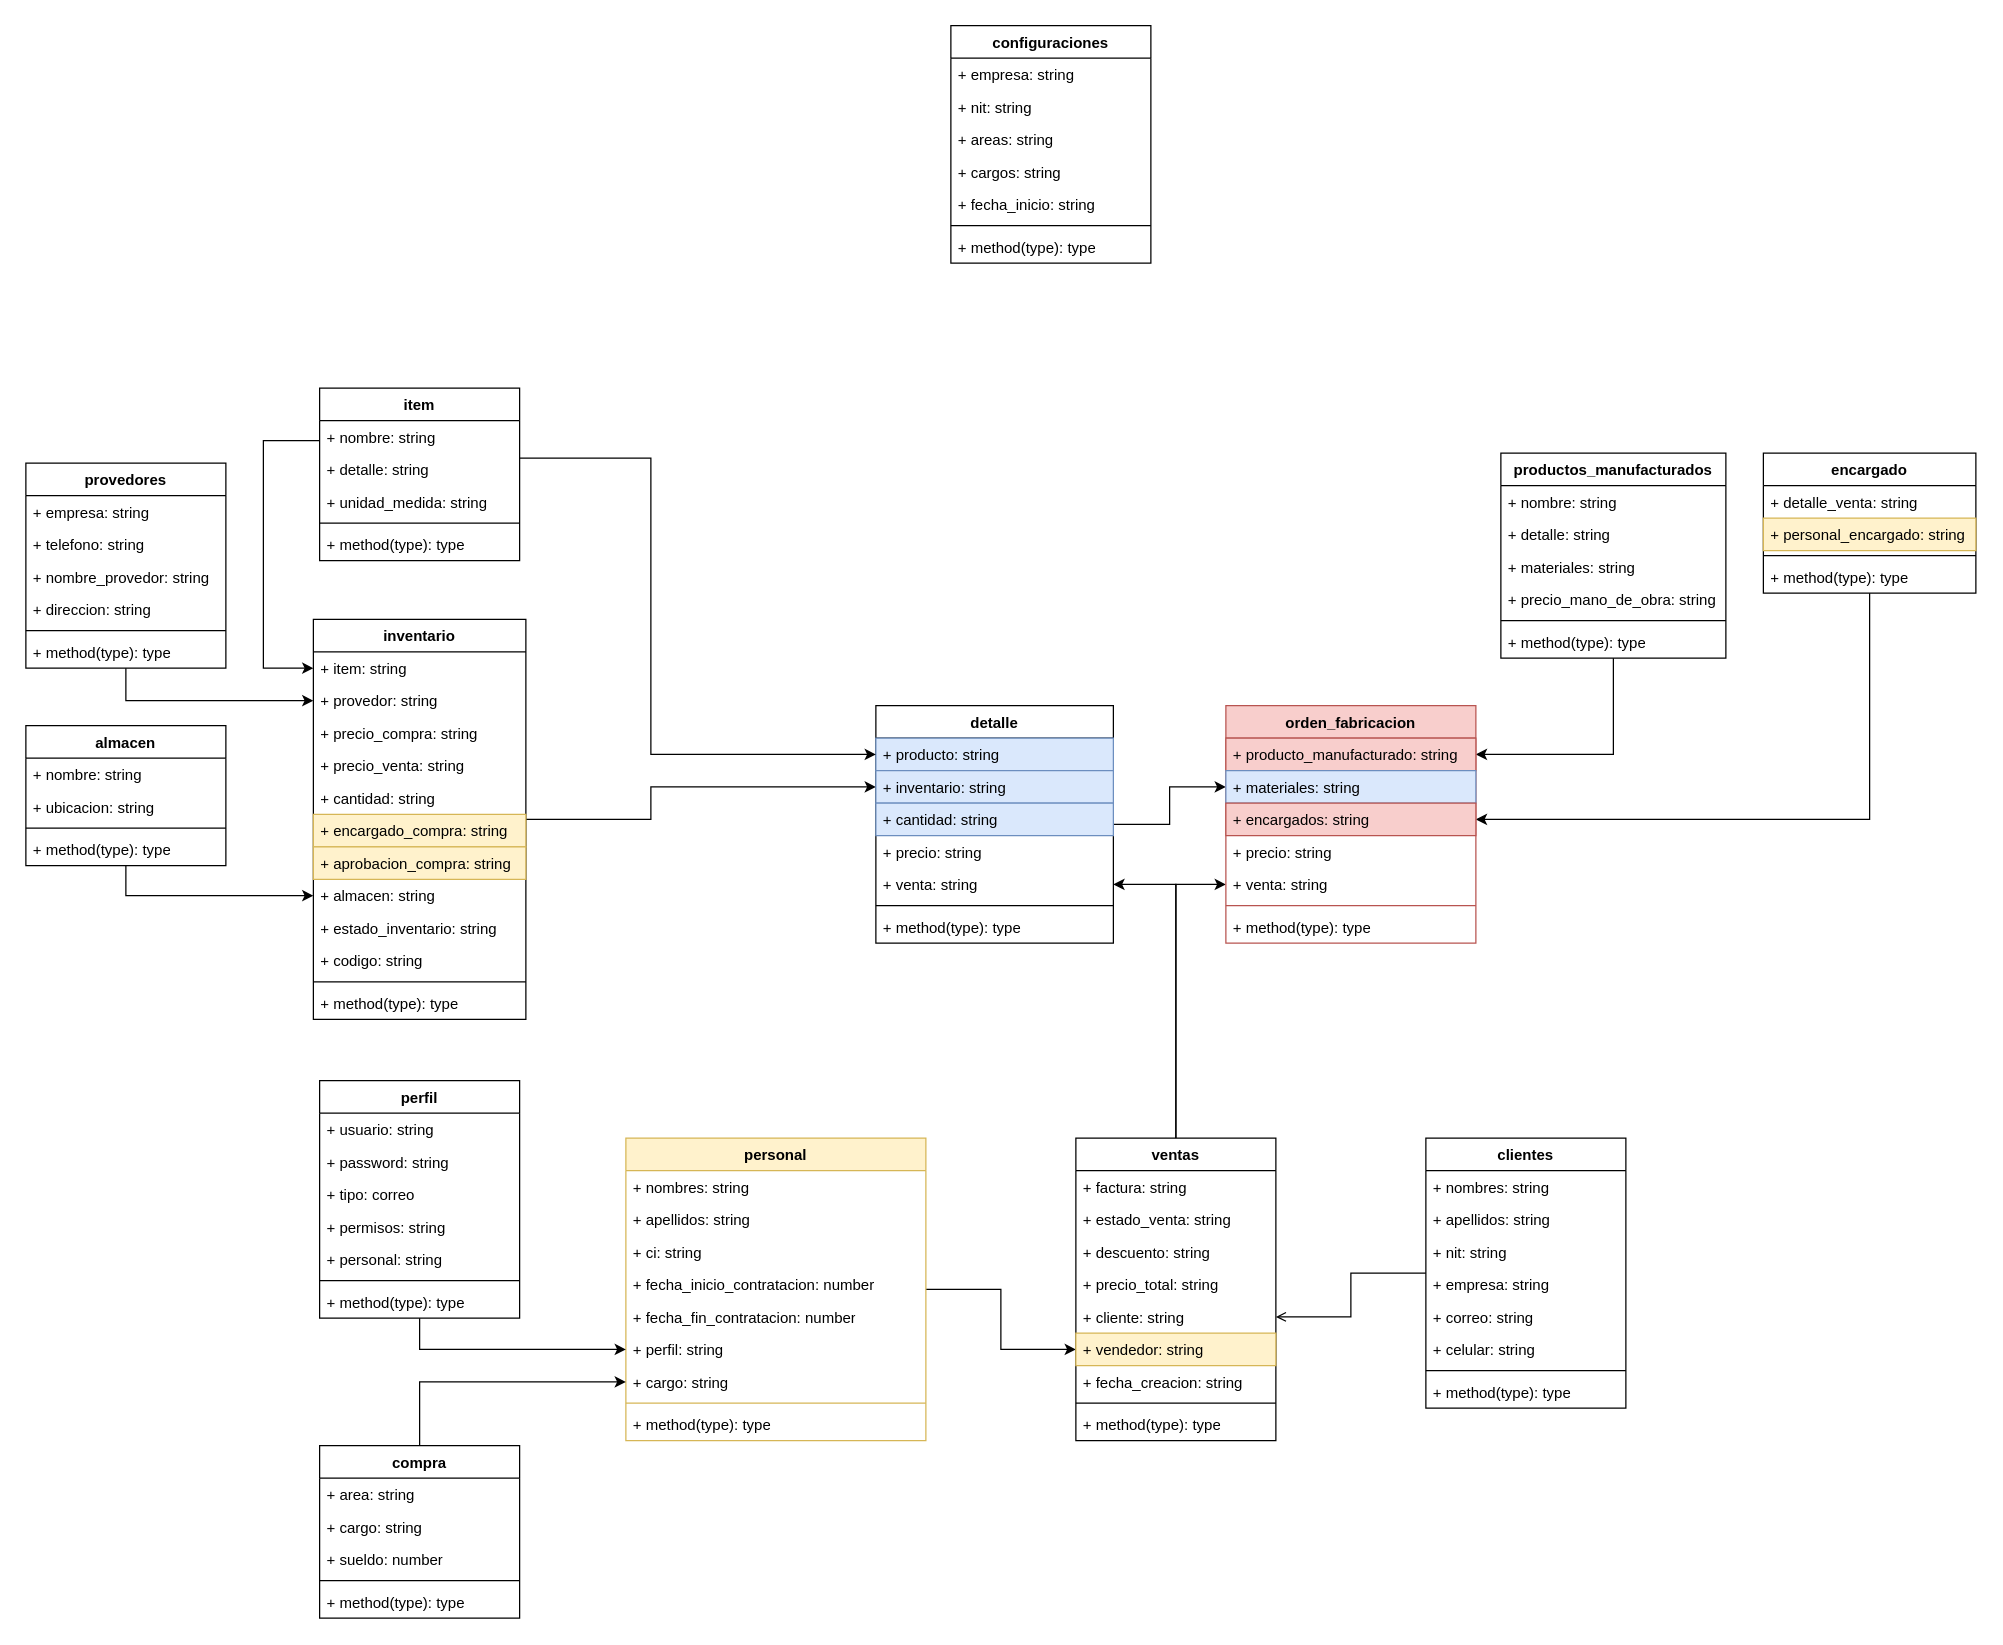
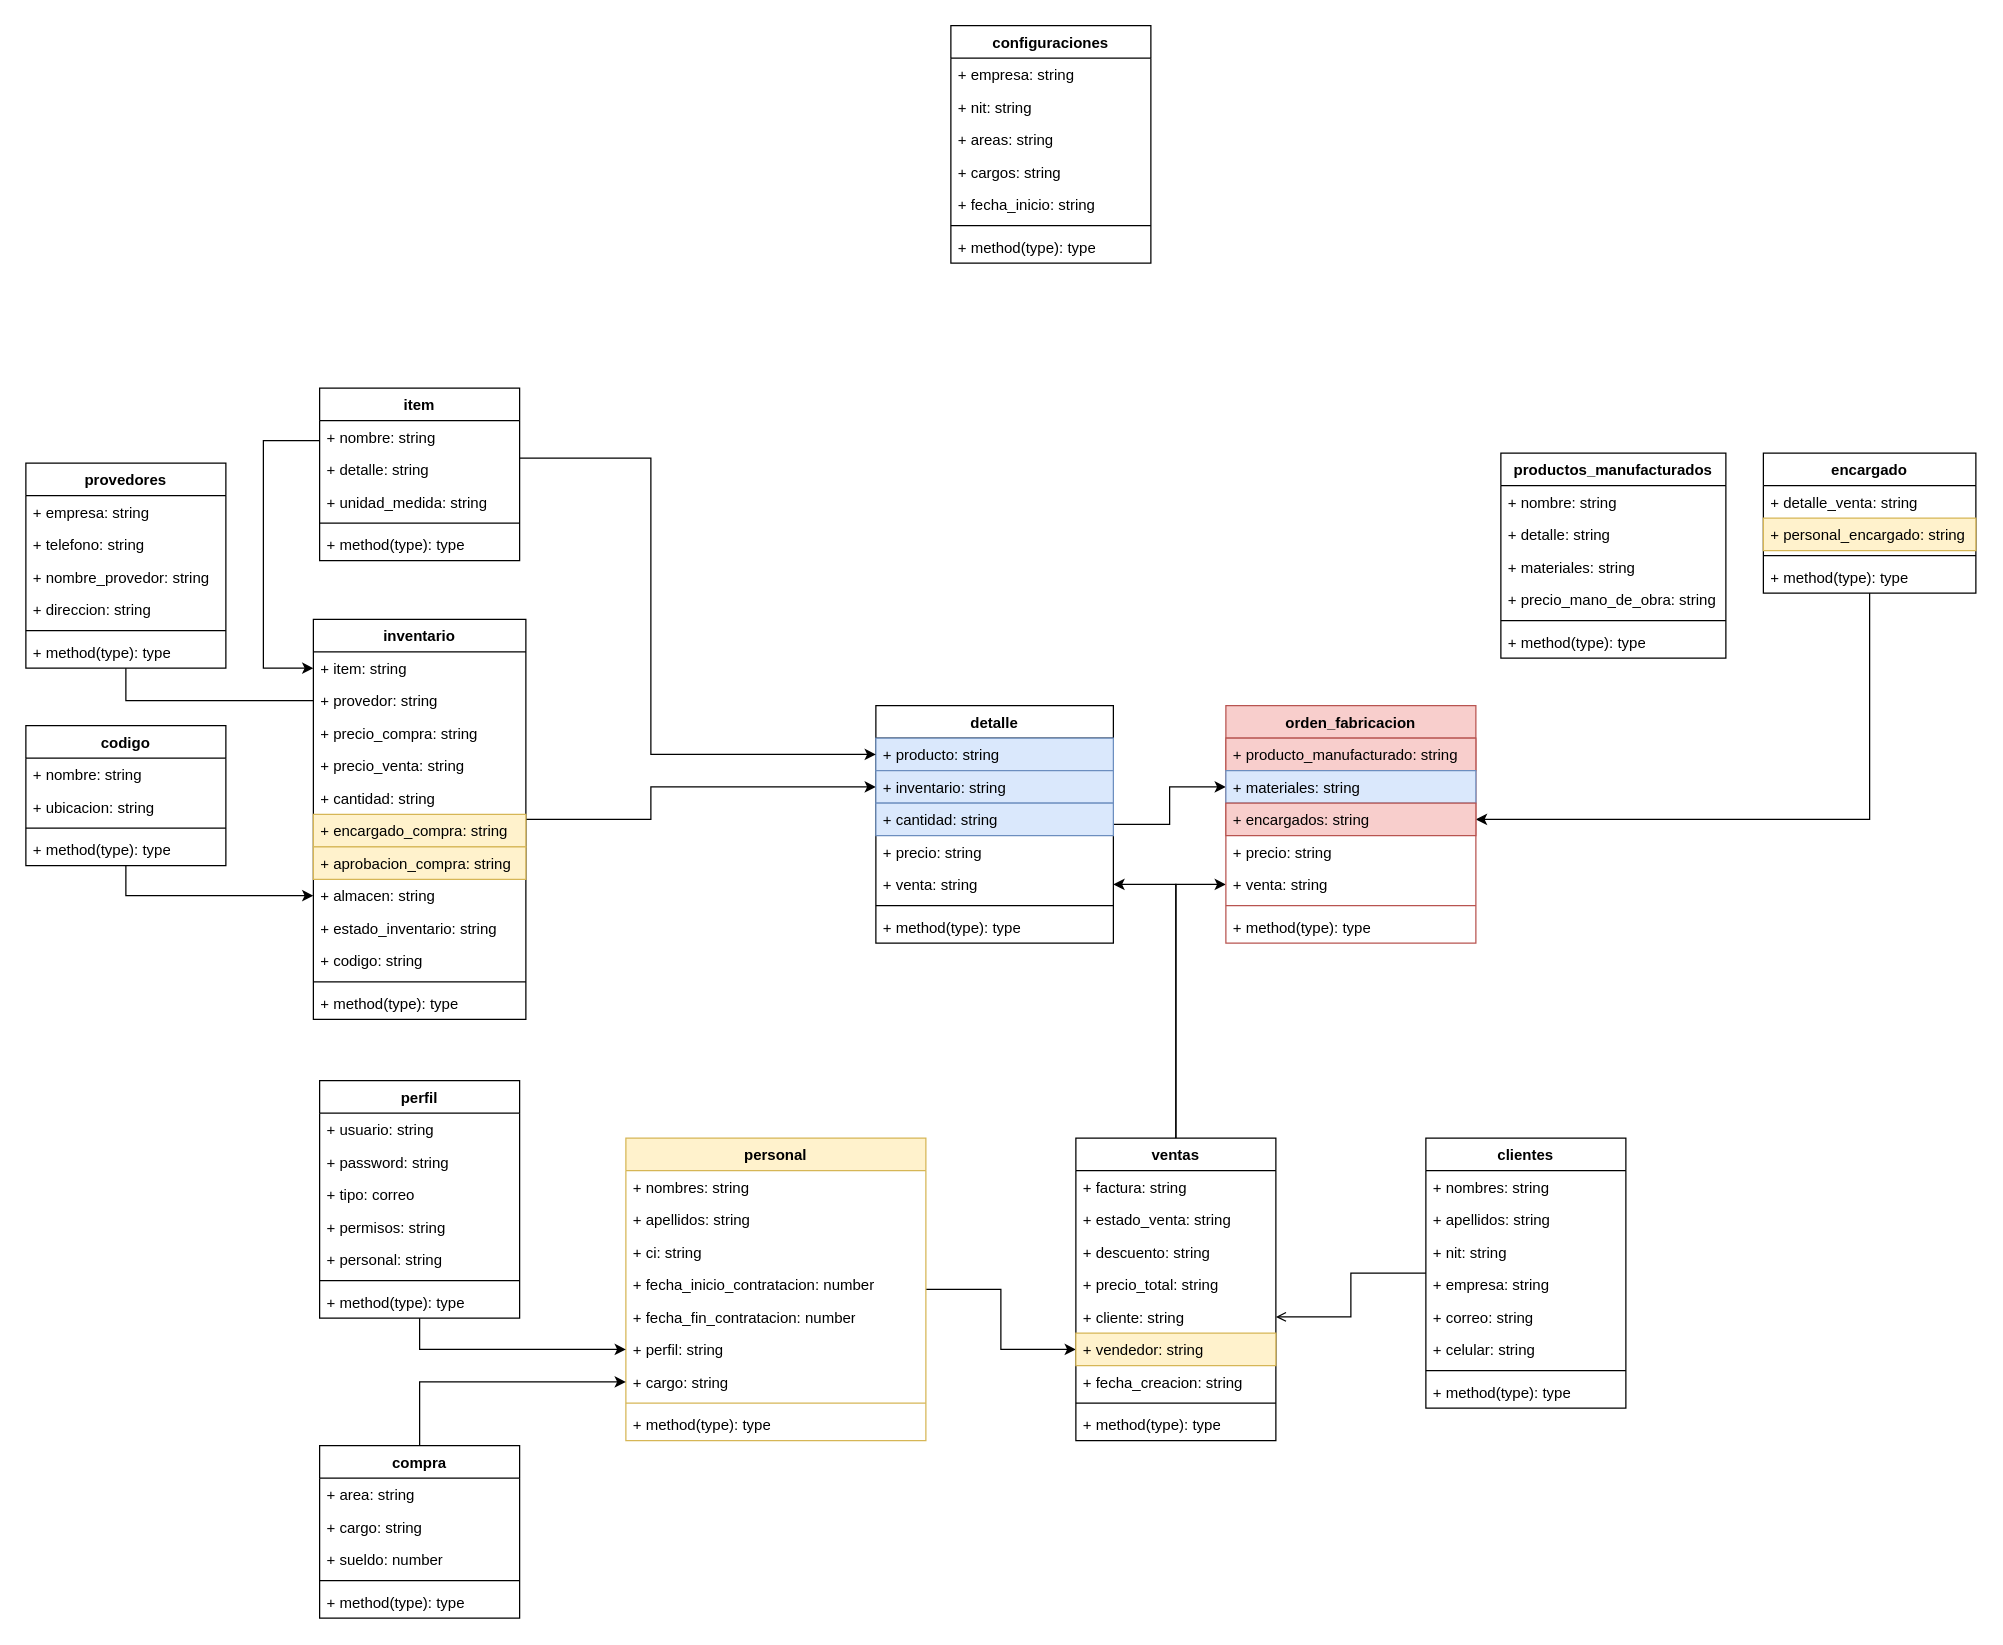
(303, 701) -> (306, 701)
(126, 743) -> (126, 743)
(1595, 754) -> none
